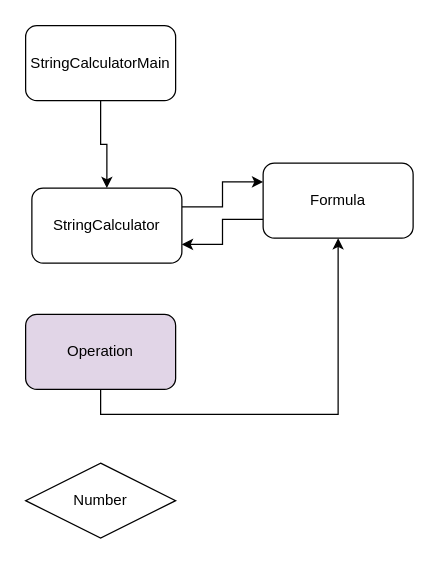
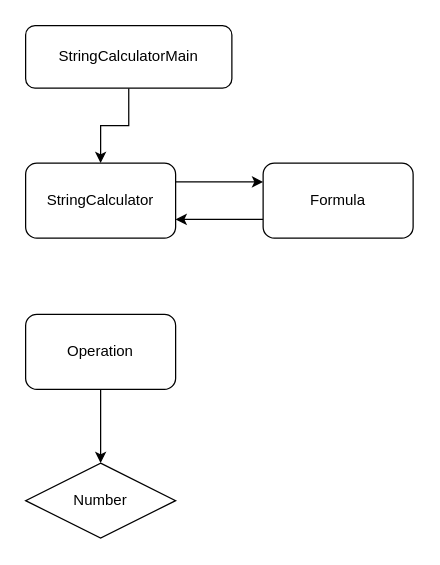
(101, 63) -> (129, 57)
(107, 226) -> (101, 201)
(101, 352) -> (101, 352)
(302, 414) -> (101, 433)
